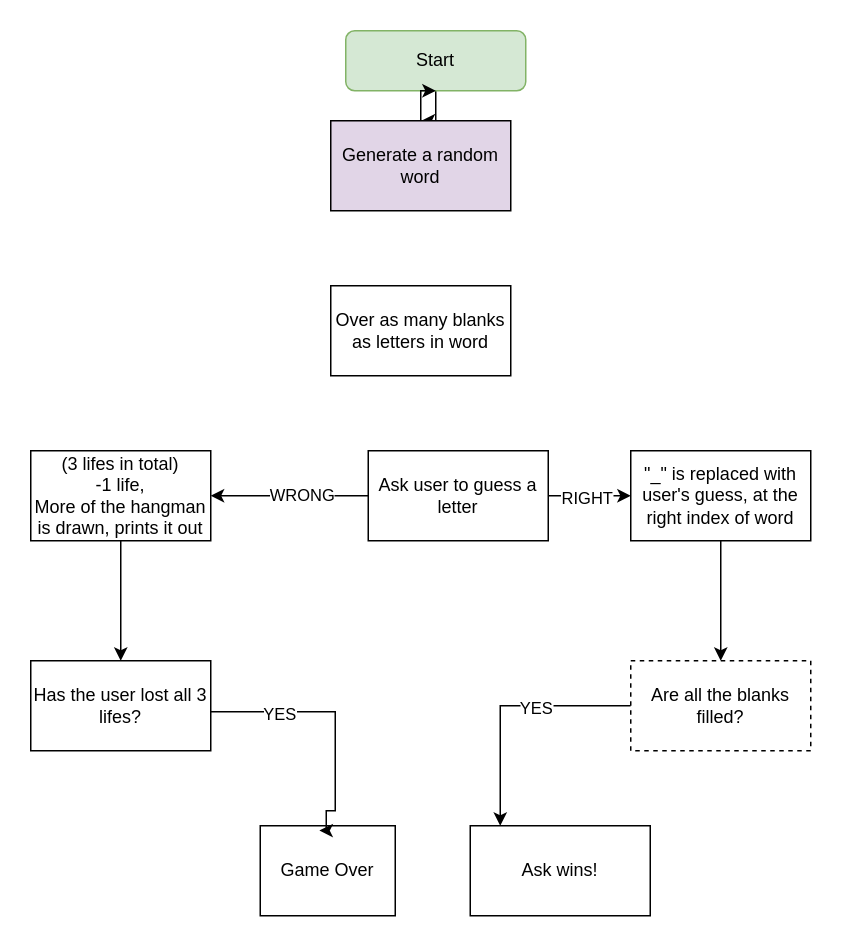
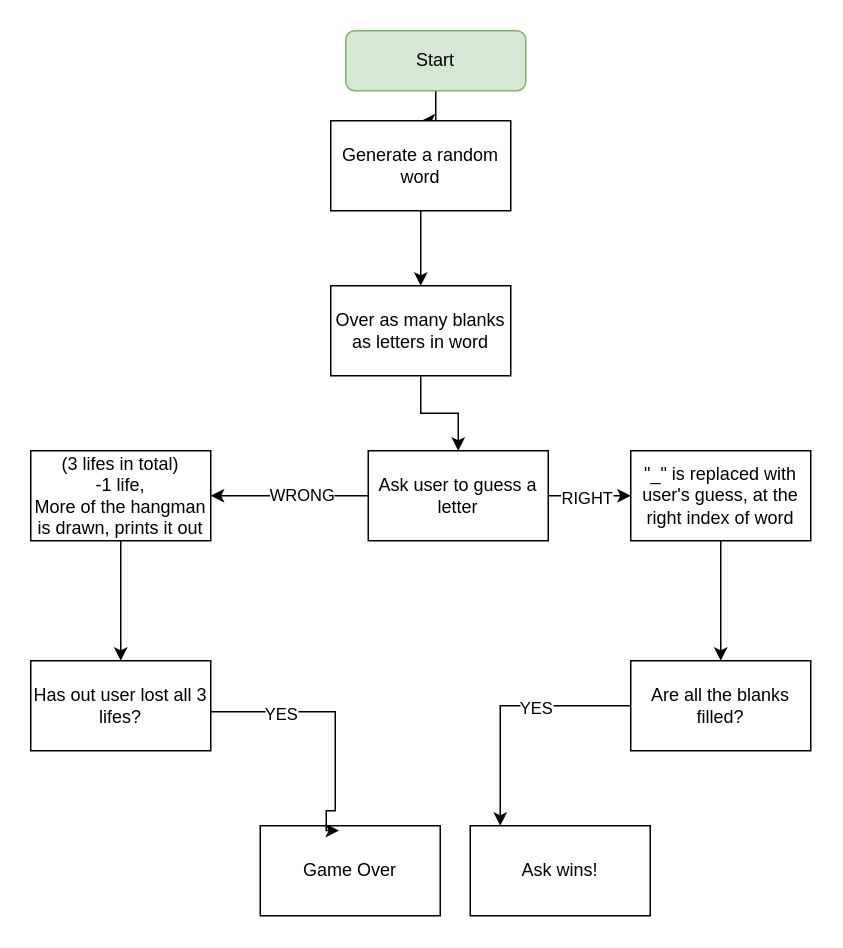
(421, 104) -> (421, 243)
(421, 166) -> (421, 166)
none -> (434, 413)
(121, 706) -> (121, 706)
(721, 706) -> (721, 706)
(328, 871) -> (350, 871)
